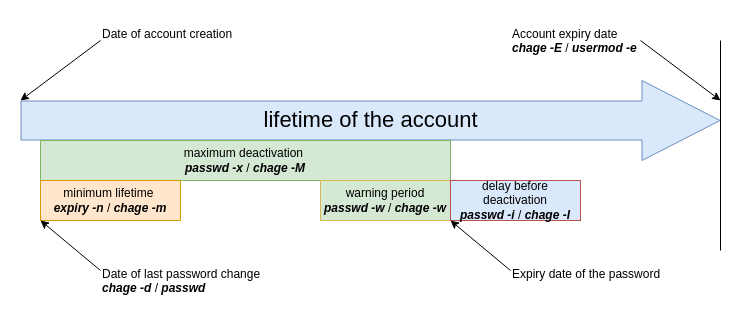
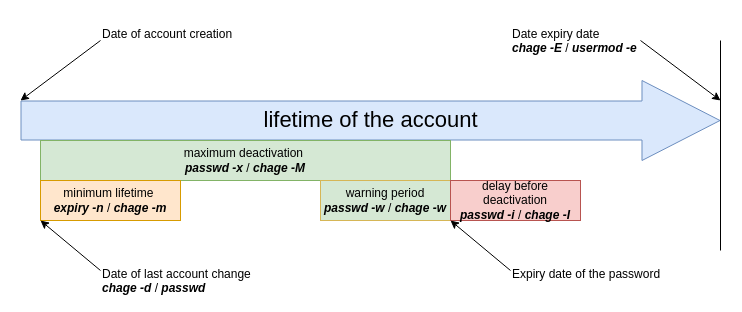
(577, 49) -> (577, 49)
(516, 201) -> (516, 201)
(189, 282) -> (185, 282)
